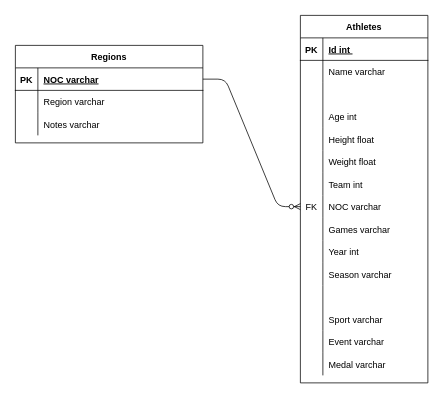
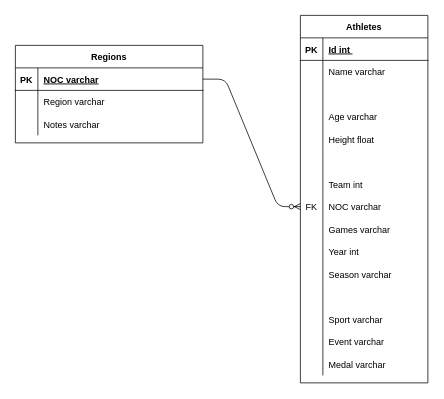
(344, 117) -> (355, 117)
(375, 162) -> none
